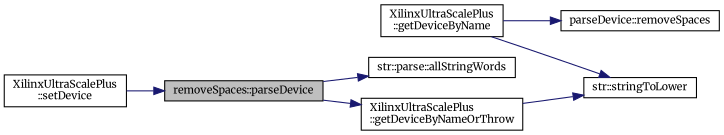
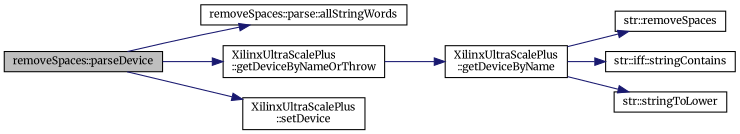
(640, 21) -> (670, 21)
none -> (670, 62)
(442, 67) -> (304, 15)
(140, 91) -> (180, 84)
(548, 100) -> (409, 62)
